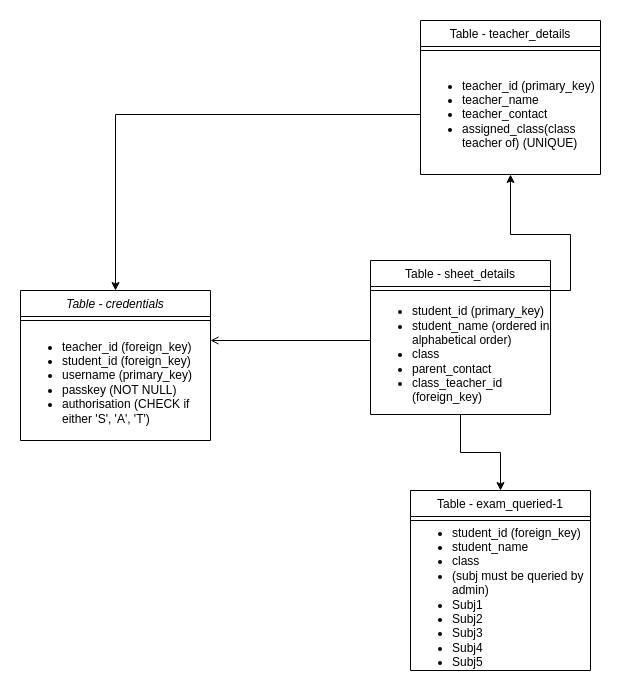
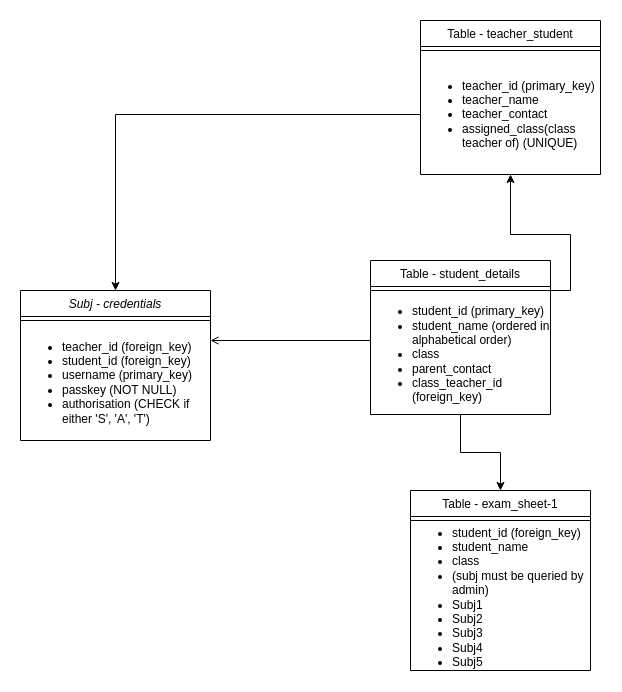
(510, 34) -> (510, 34)
(460, 274) -> (460, 274)
(115, 304) -> (115, 304)
(500, 504) -> (500, 504)
